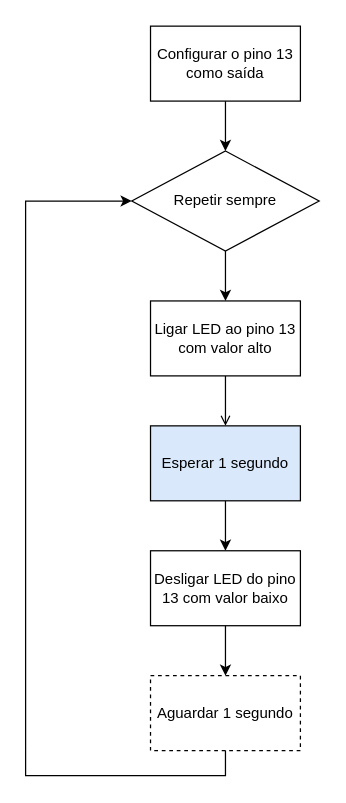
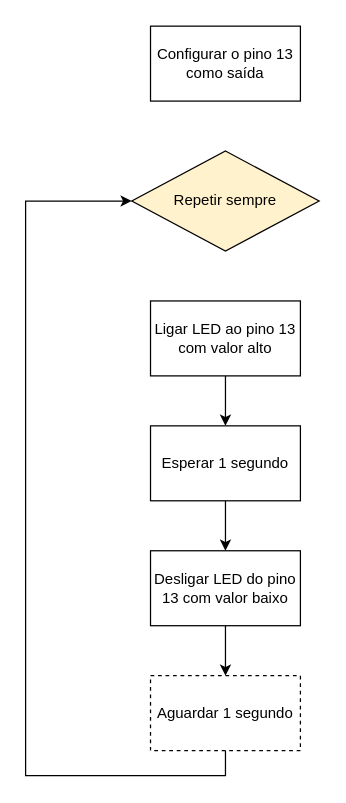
(226, 122) -> none
(226, 201) -> (226, 201)
(226, 272) -> none
(226, 418) -> (226, 416)
(226, 463) -> (226, 463)
